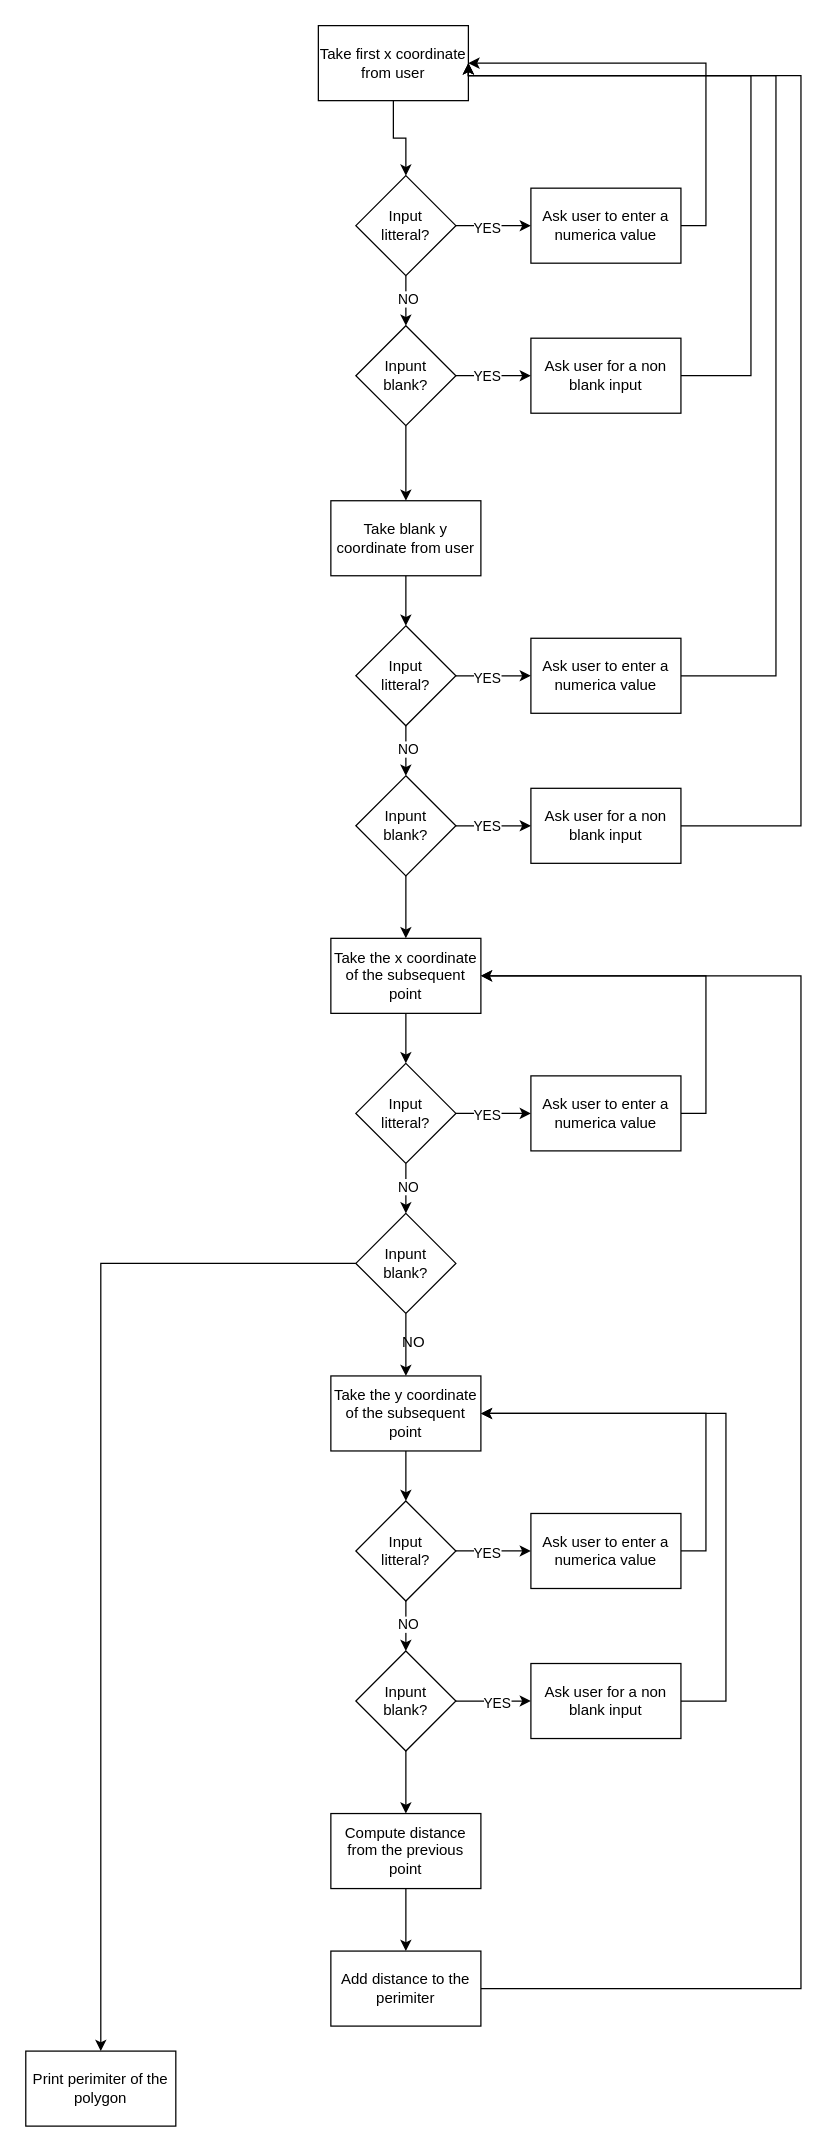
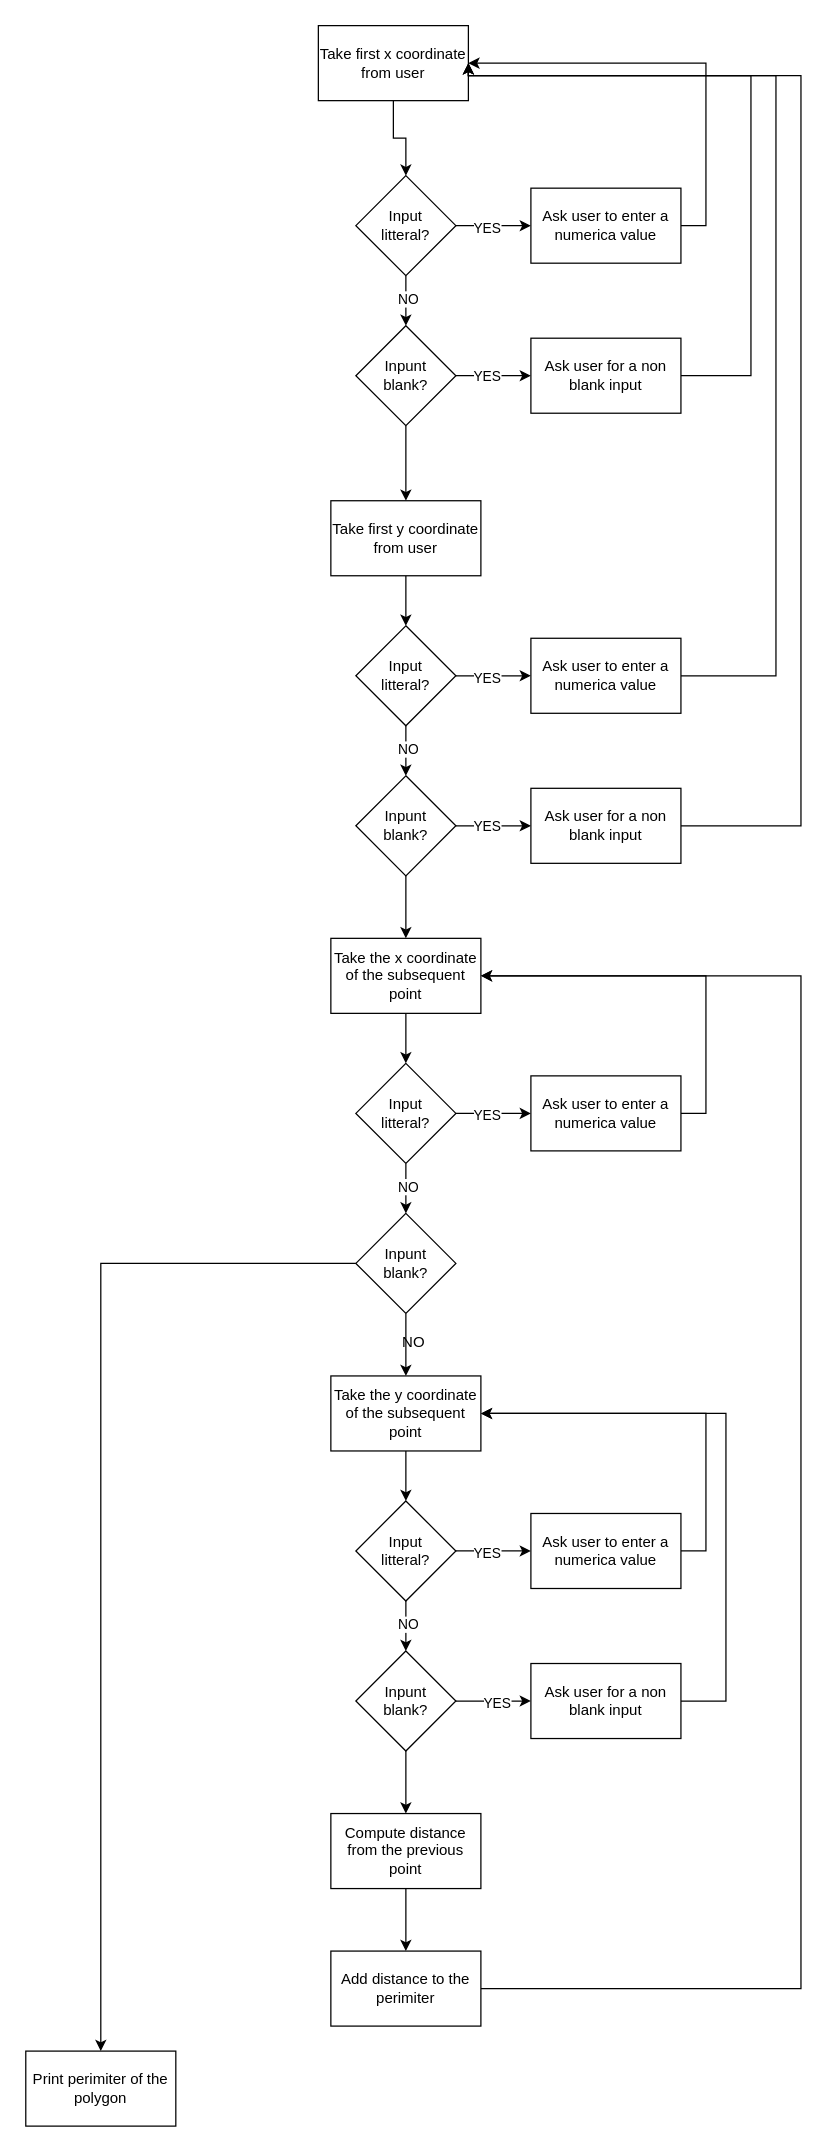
(406, 538) -> (406, 538)
